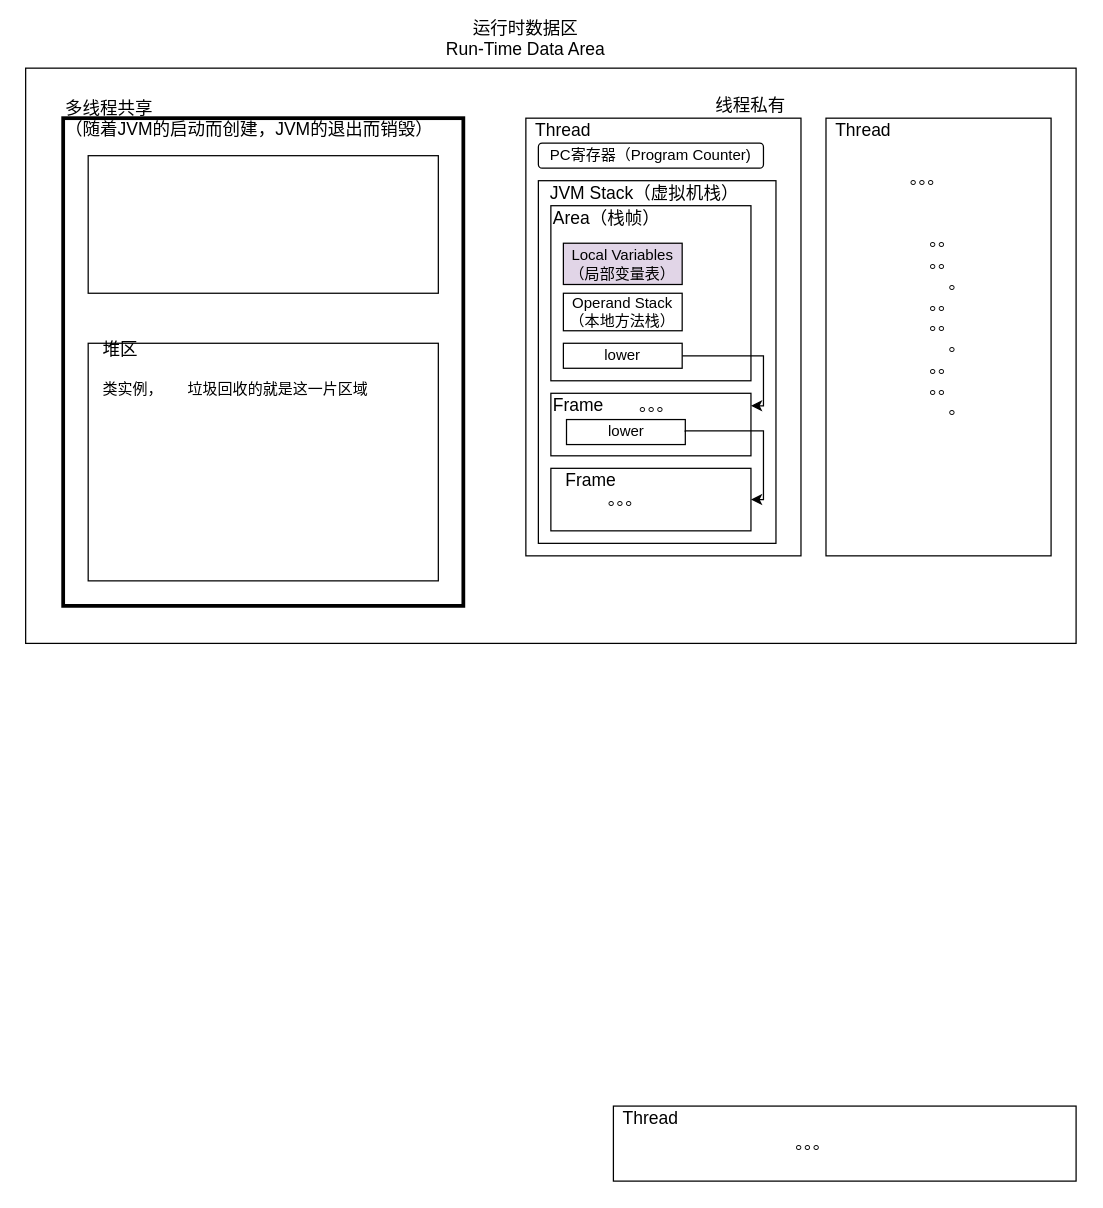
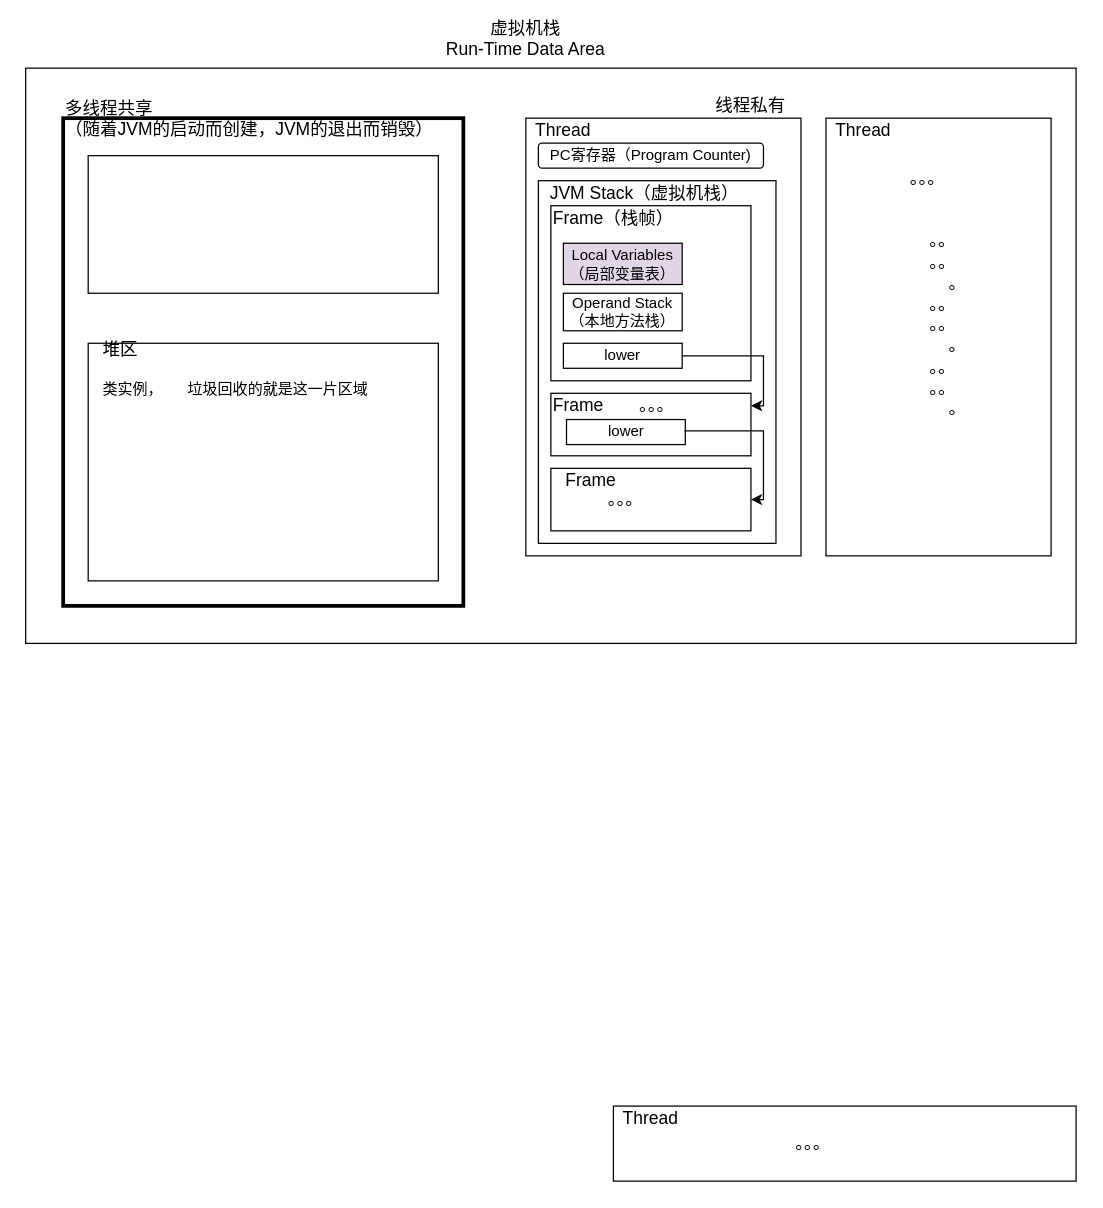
(526, 38) -> (526, 38)
(600, 218) -> (604, 218)
